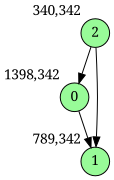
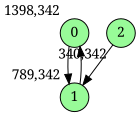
(87, 60) -> (81, 70)
